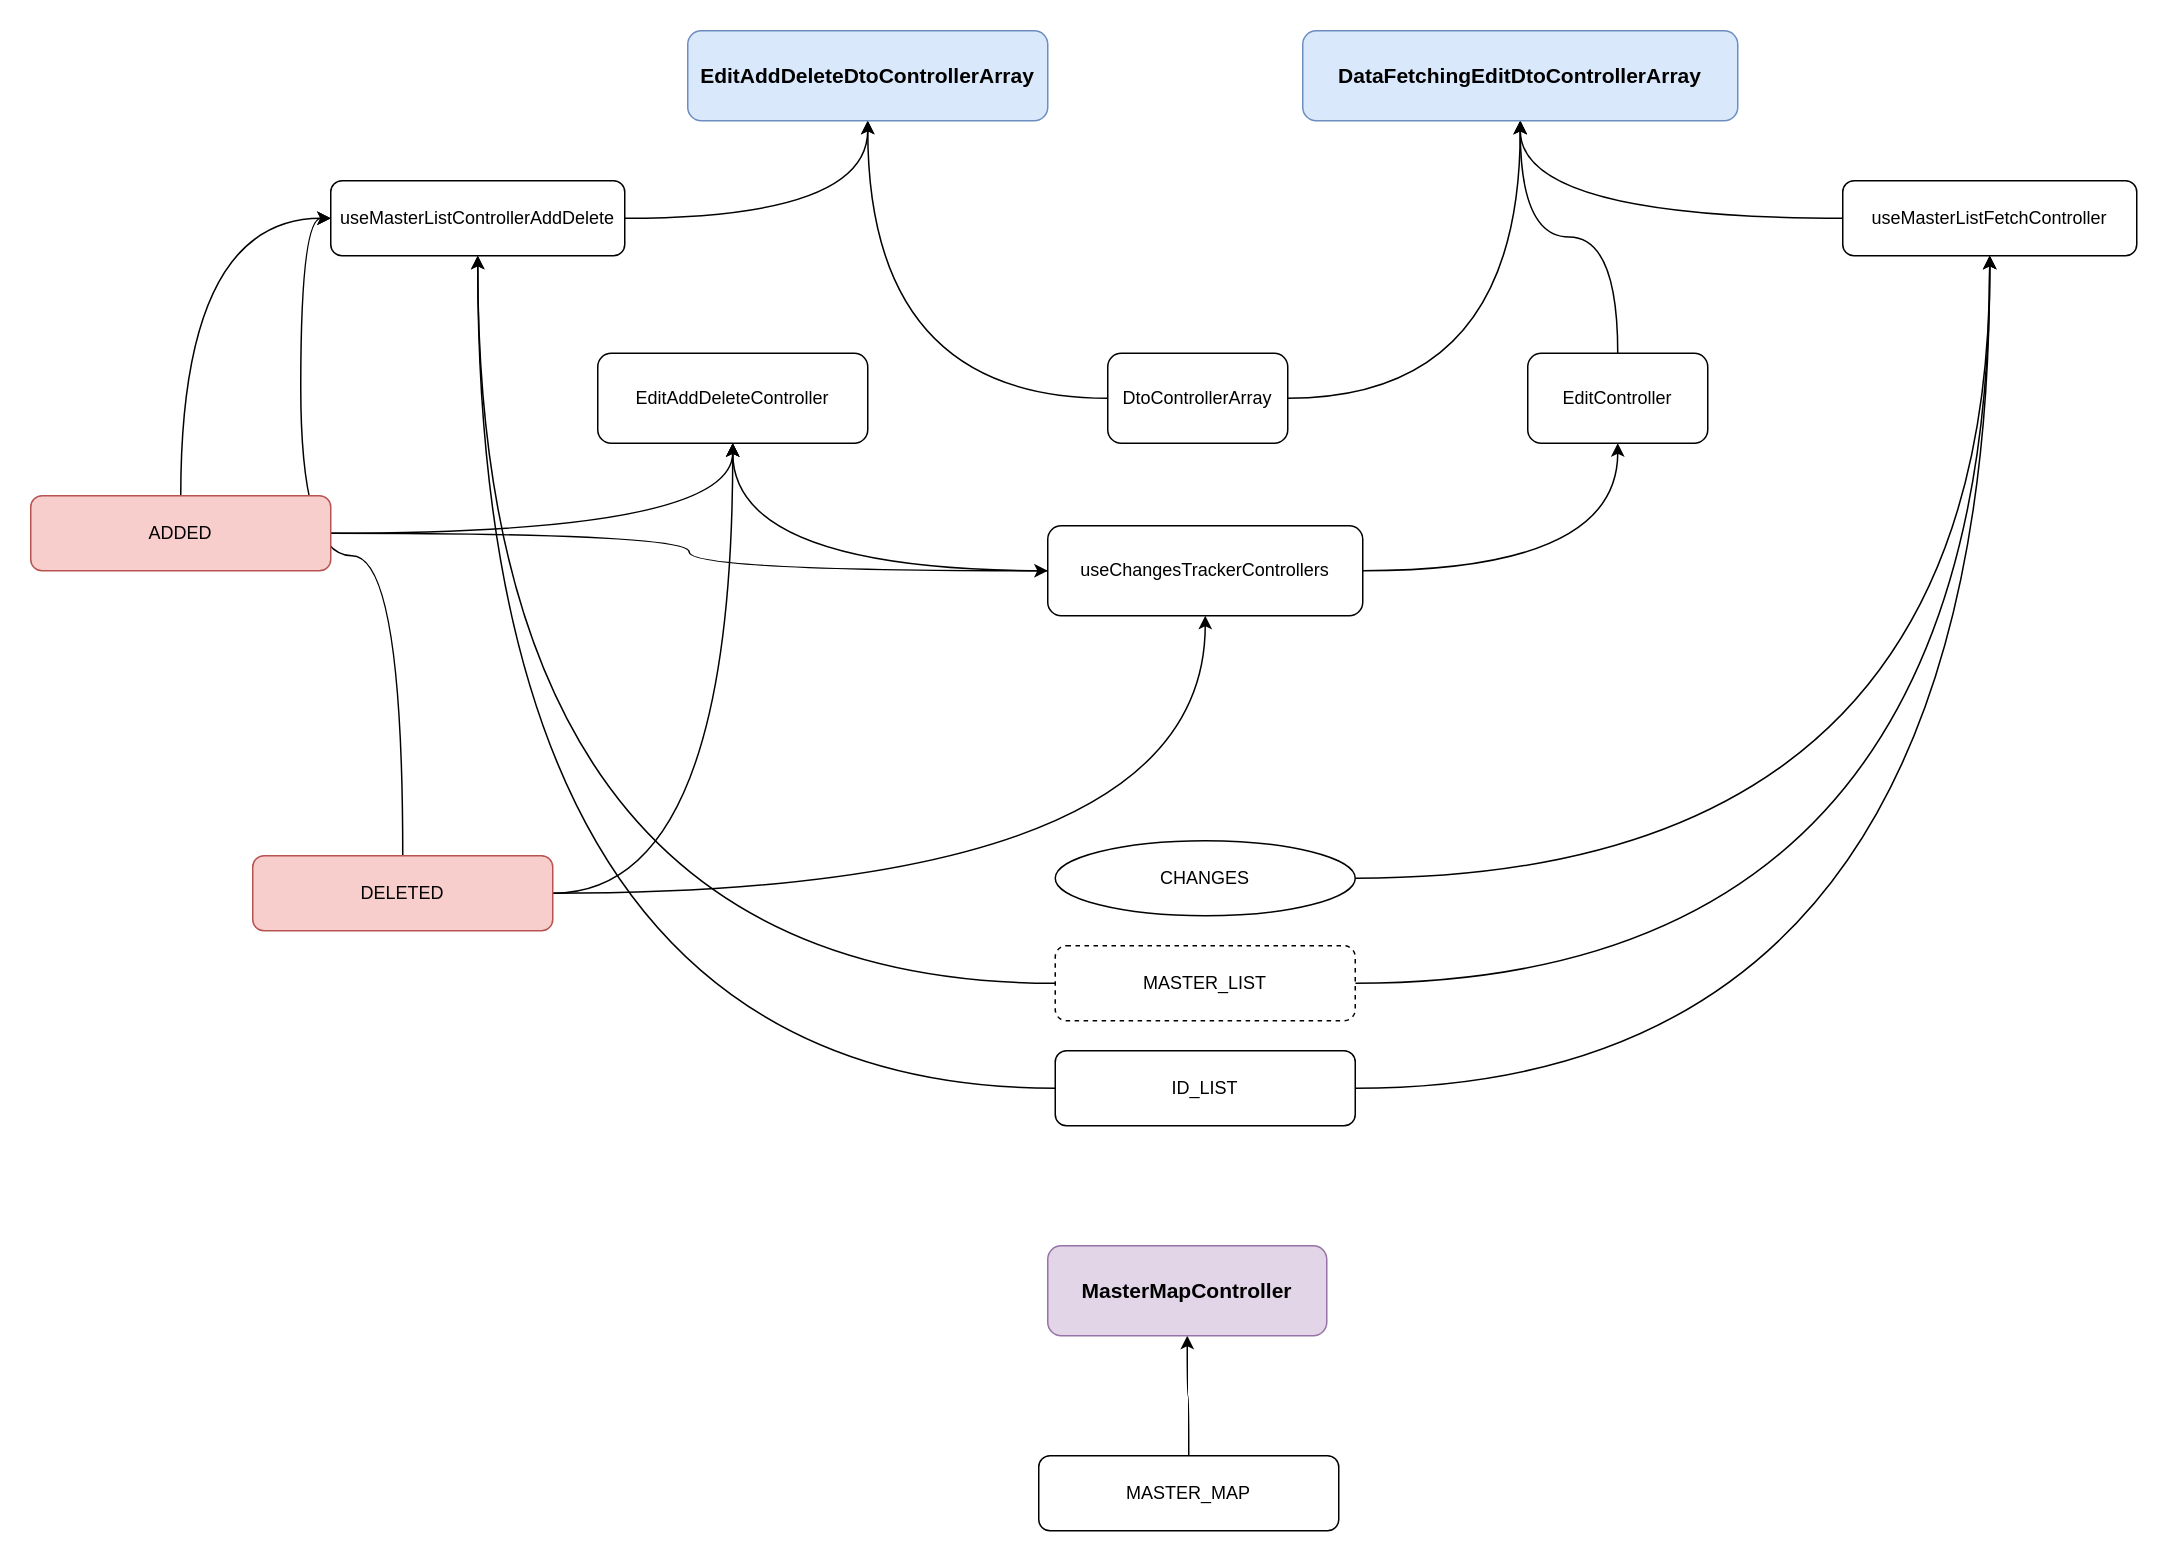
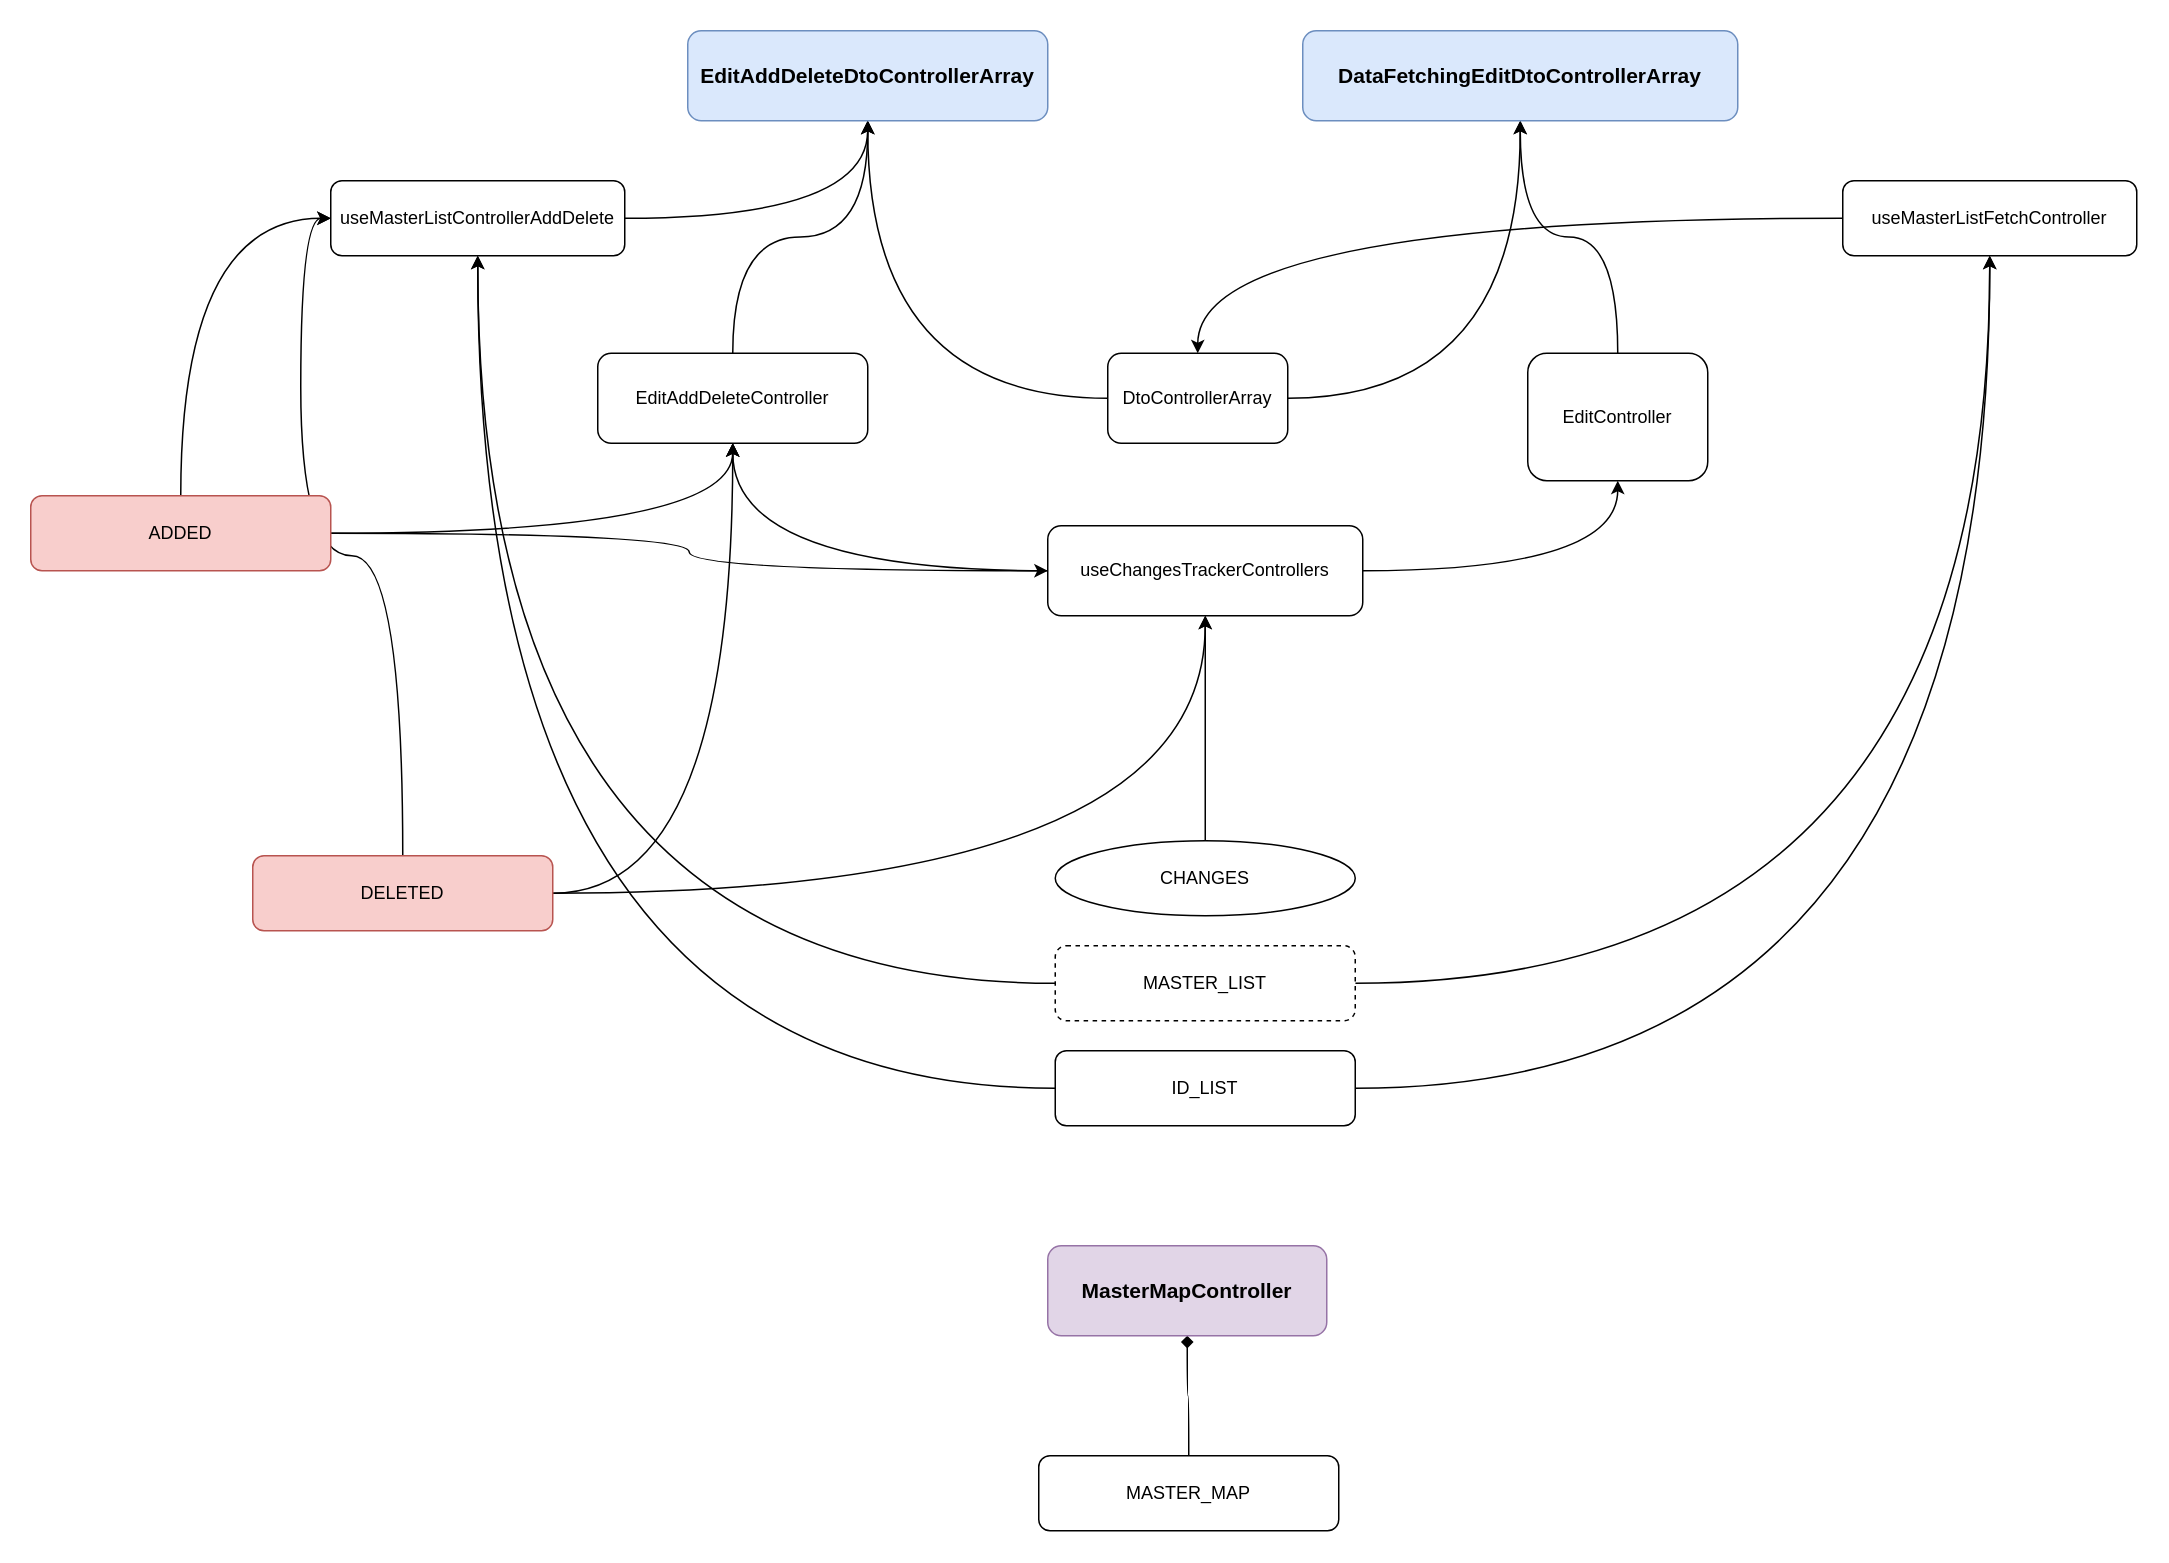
(1650, 206) -> (1352, 251)
none -> (783, 239)
(1618, 398) -> (1618, 417)
(1774, 770) -> (1205, 738)
(1187, 1347) -> (1187, 1348)
